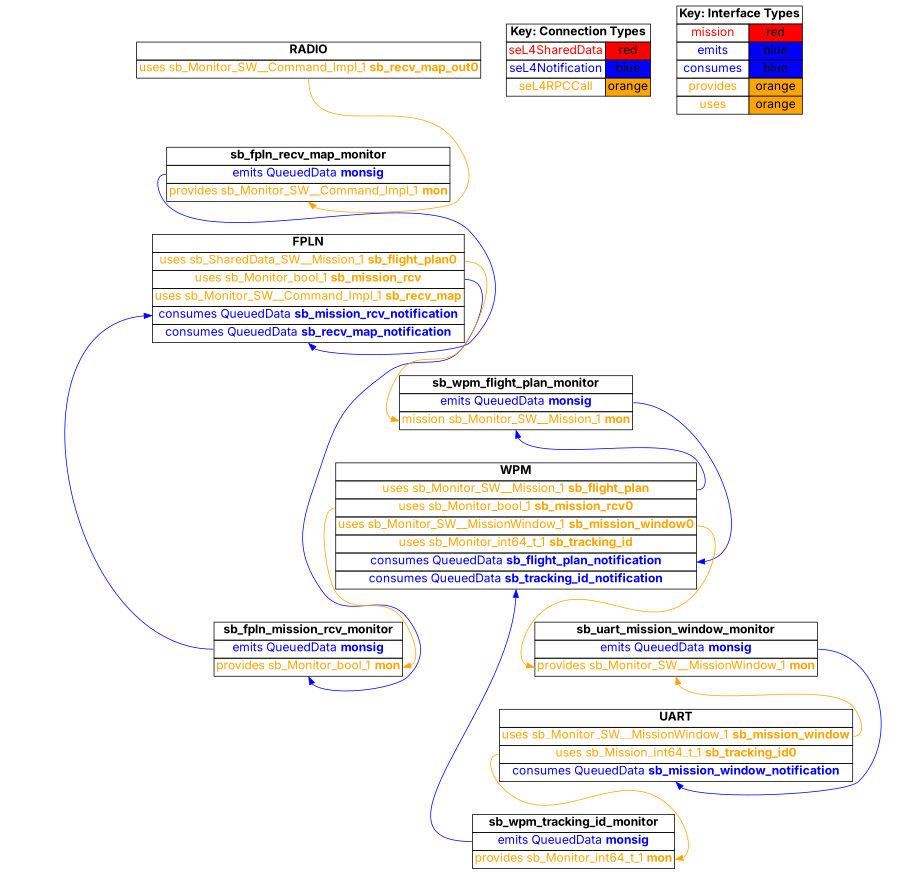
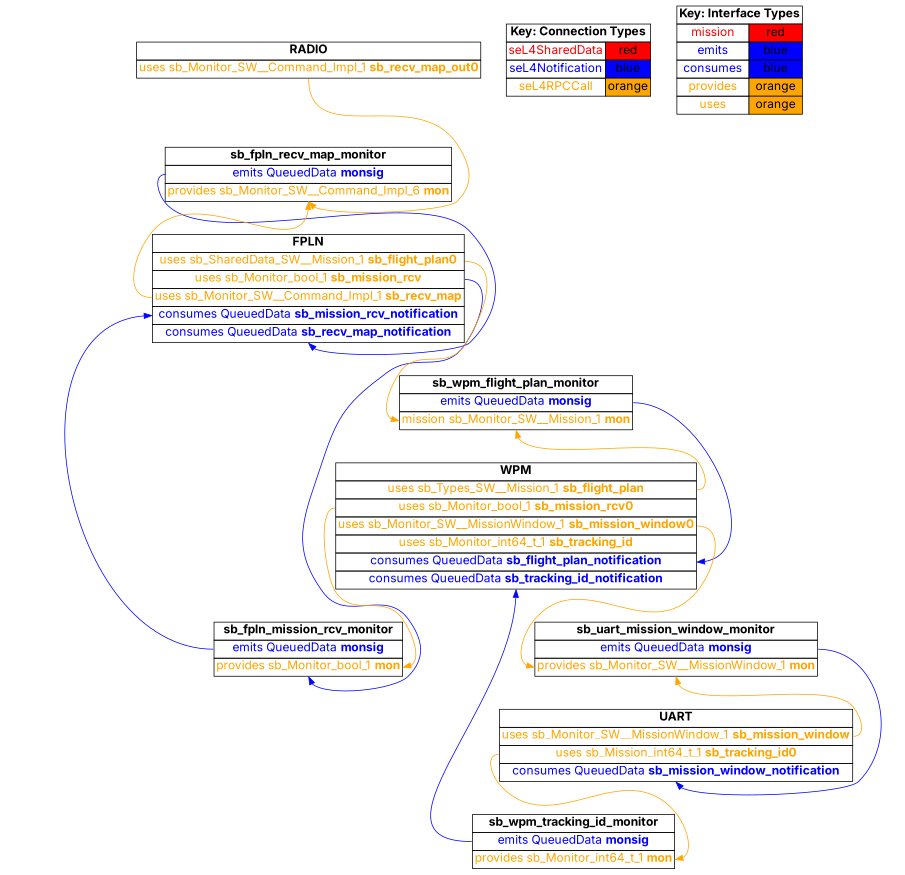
(296, 191) -> (296, 191)
none -> (174, 217)
(626, 448) -> (626, 448)
(475, 488) -> (475, 488)
